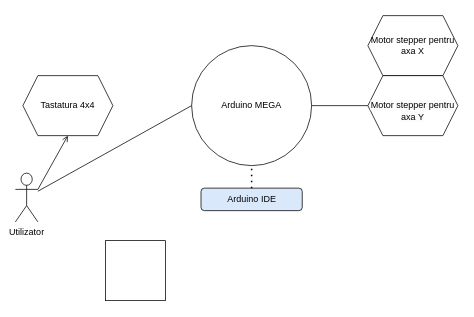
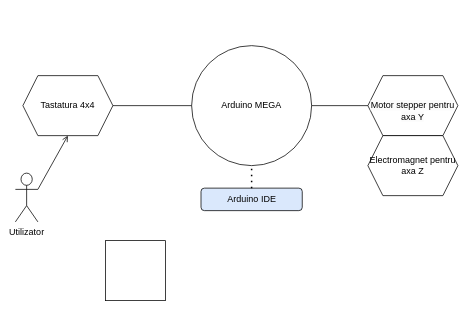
(413, 45) -> none
(115, 148) -> (152, 105)
none -> (413, 165)
